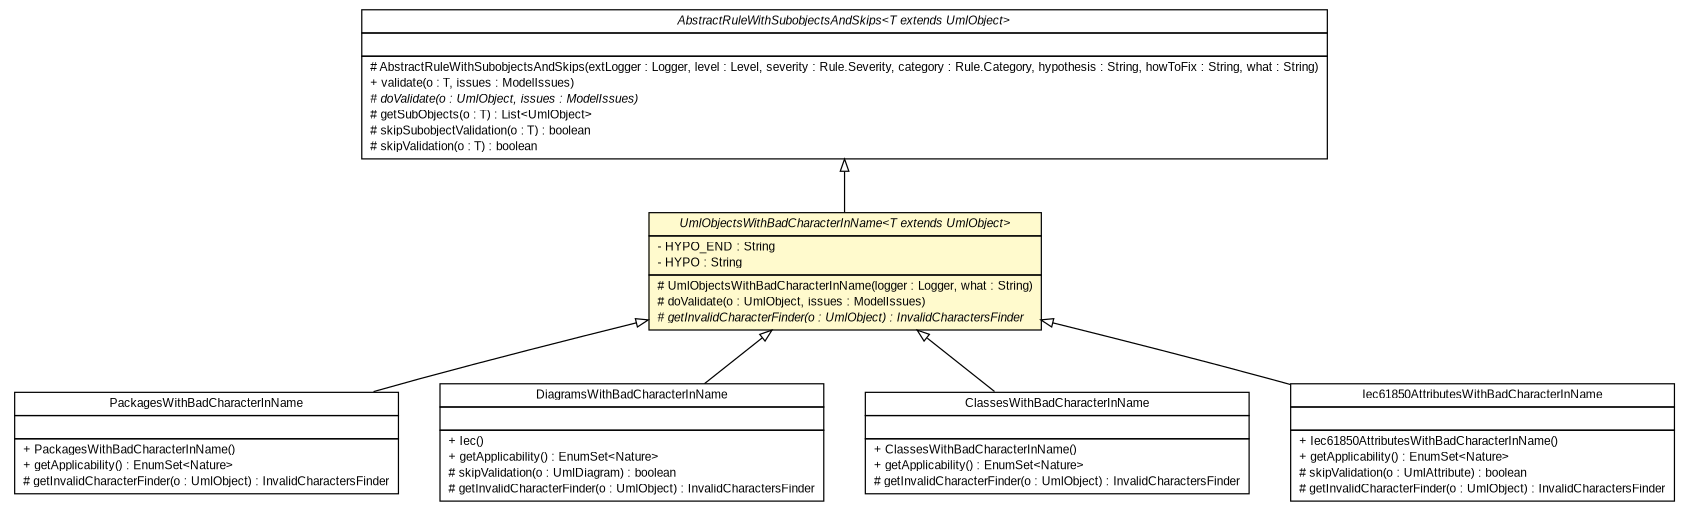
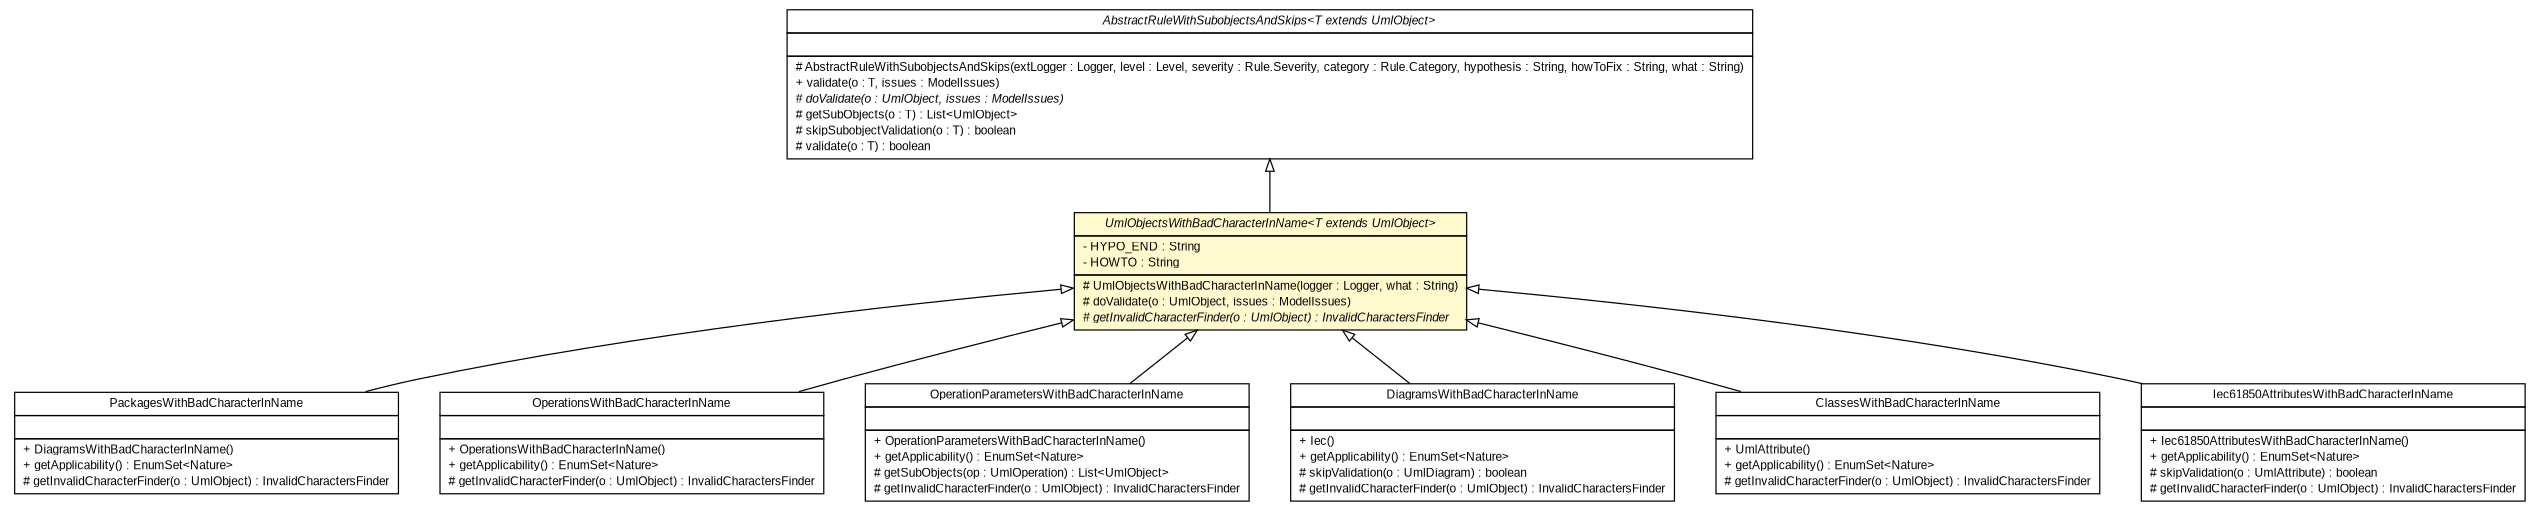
(454, 147) -> (864, 147)
(700, 263) -> (1131, 263)
none -> (632, 442)
none -> (1057, 442)
(130, 450) -> (128, 450)
(975, 450) -> (1767, 450)
